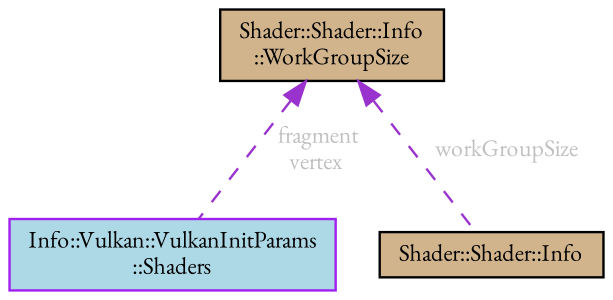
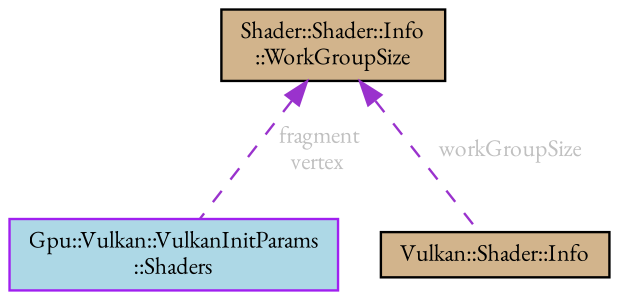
(173, 255) -> (174, 255)
(492, 255) -> (495, 255)
